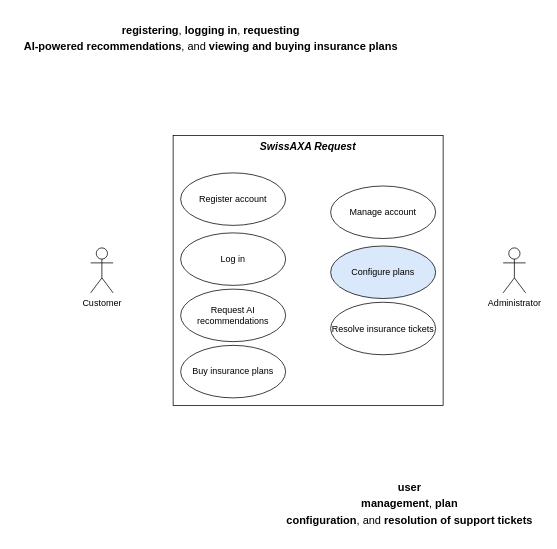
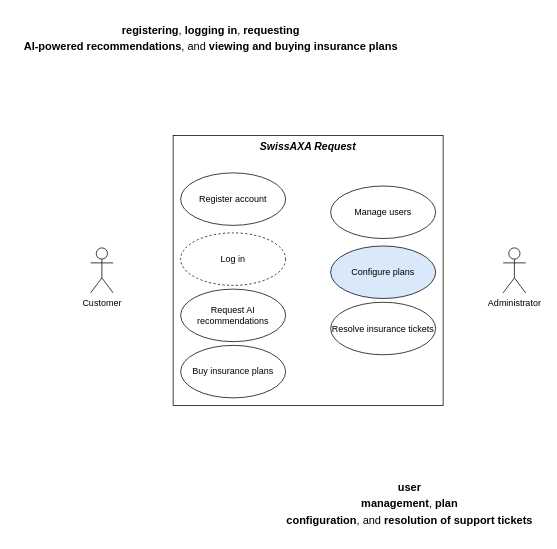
(383, 213) -> (383, 213)
(233, 259) -> (233, 259)
